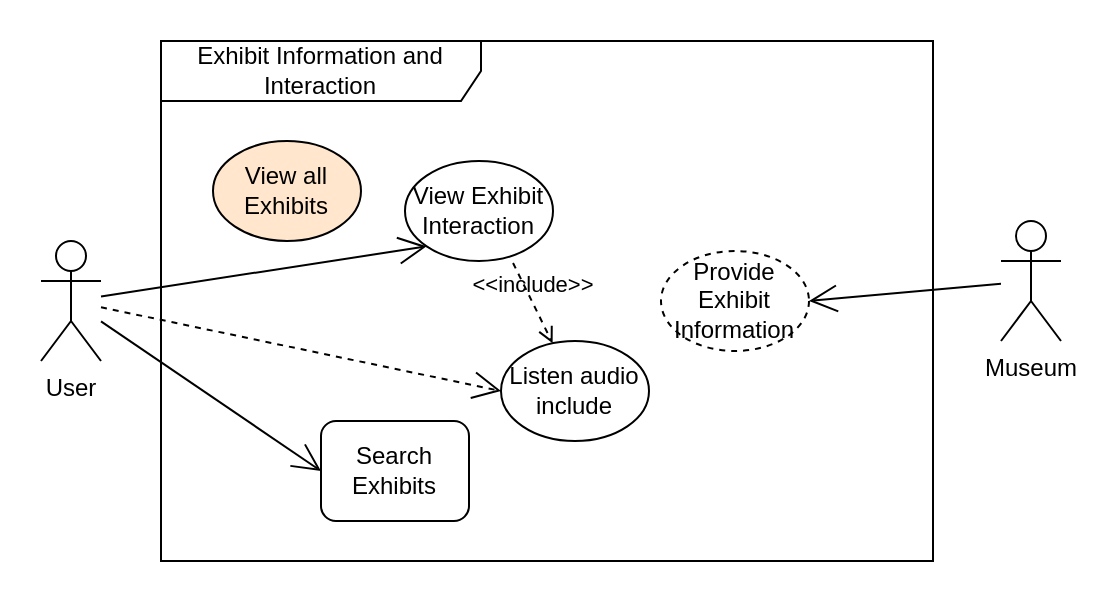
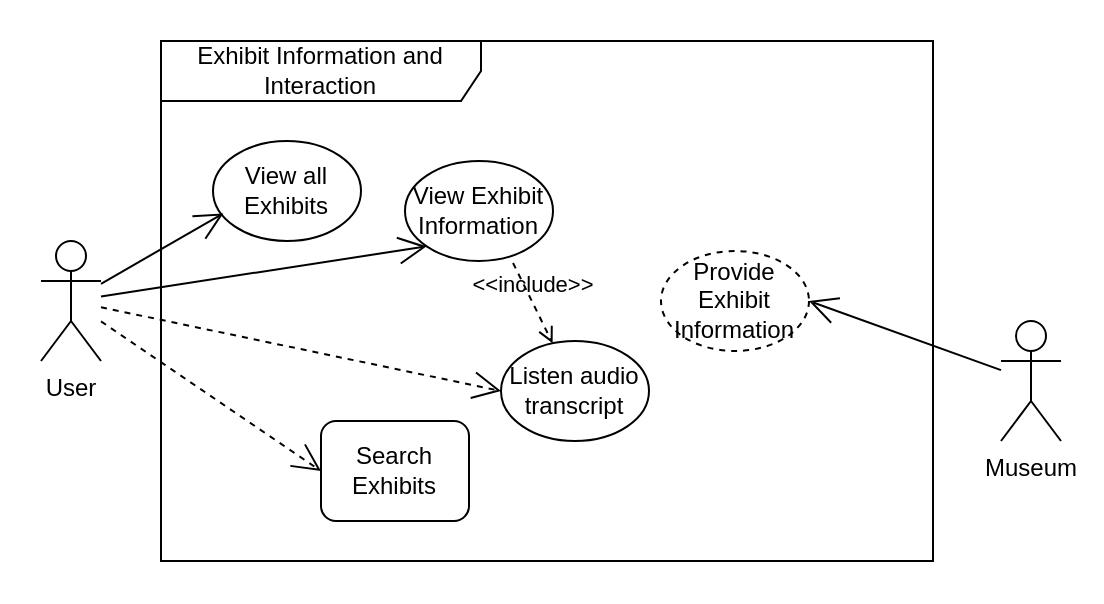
(287, 191) -> (287, 191)
(479, 211) -> (479, 211)
none -> (192, 232)
(1031, 281) -> (1031, 381)
(575, 391) -> (575, 391)
(240, 416) -> (240, 416)
